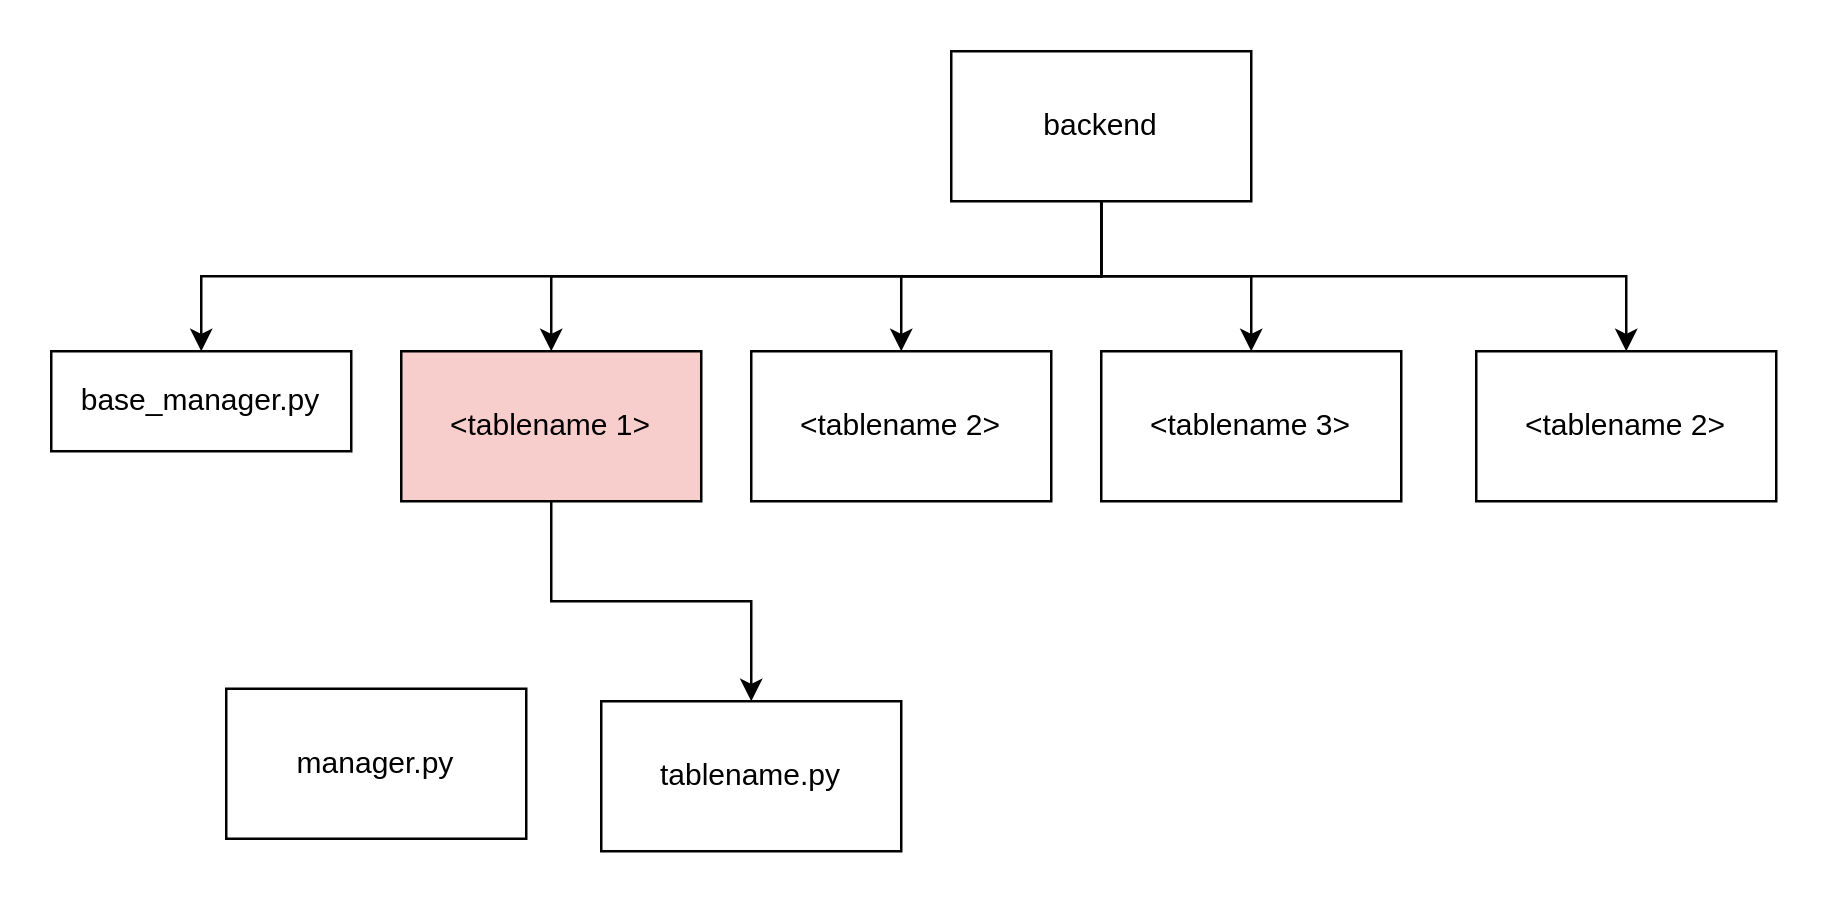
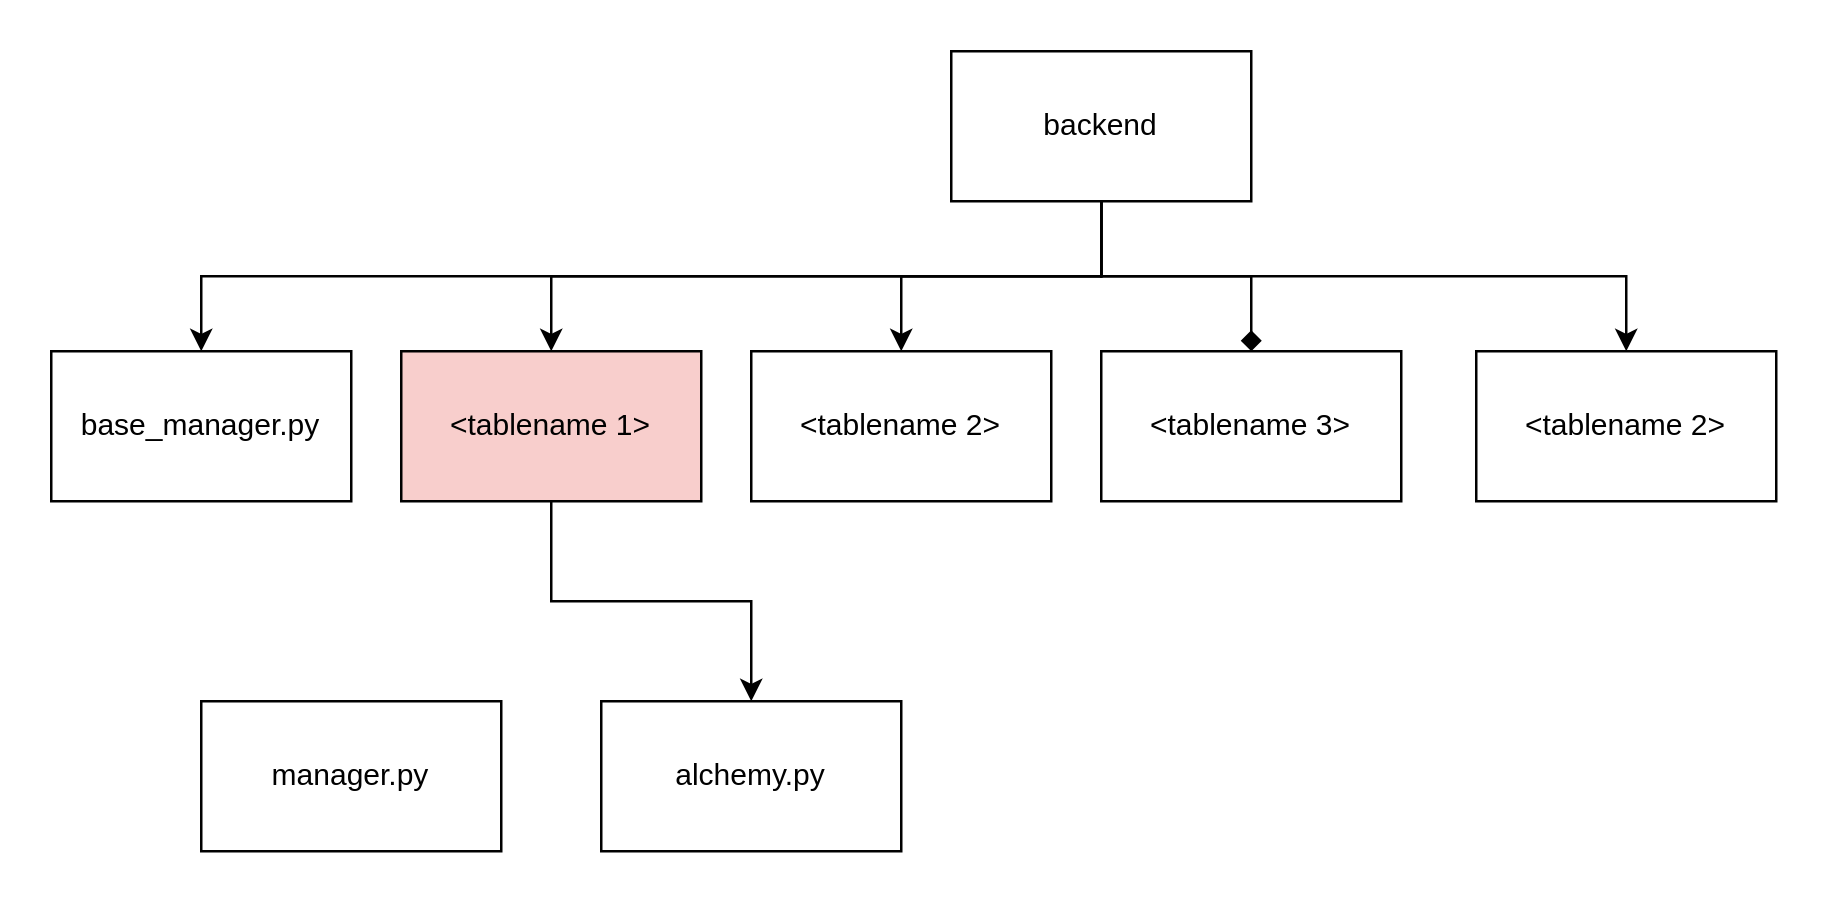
(1251, 332) -> (1251, 331)
(201, 401) -> (201, 426)
(376, 764) -> (351, 776)
(751, 776) -> (751, 776)
